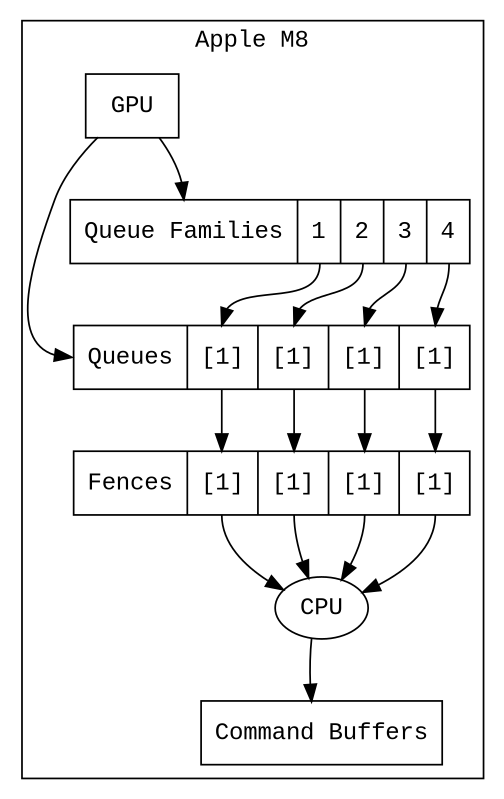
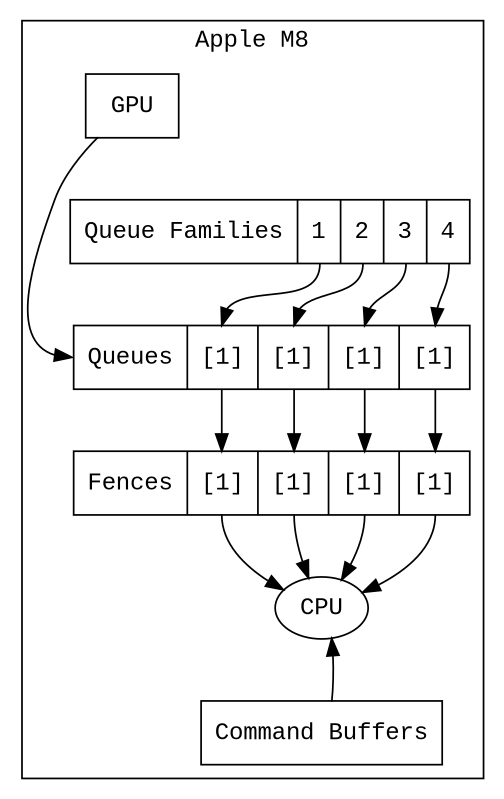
(173, 159) -> none
(310, 661) -> (333, 679)
